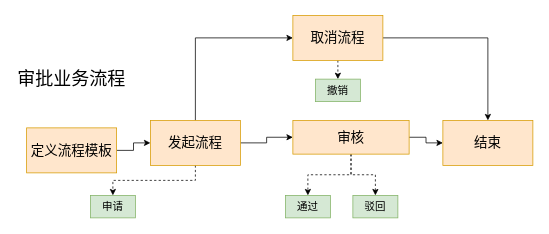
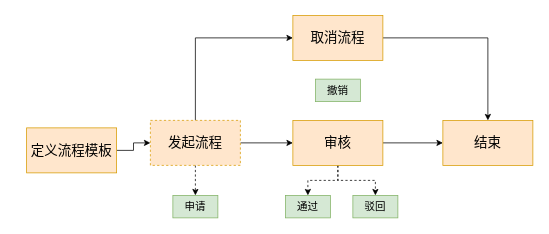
(338, 72) -> none
(72, 79) -> none
(351, 137) -> (338, 143)
(195, 143) -> (195, 143)
(113, 207) -> (195, 207)
